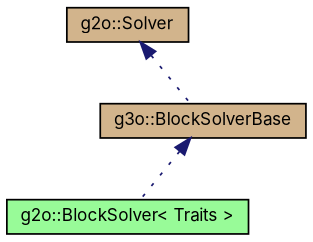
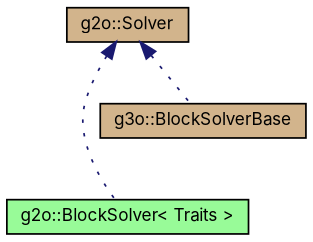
(160, 176) -> (83, 129)
